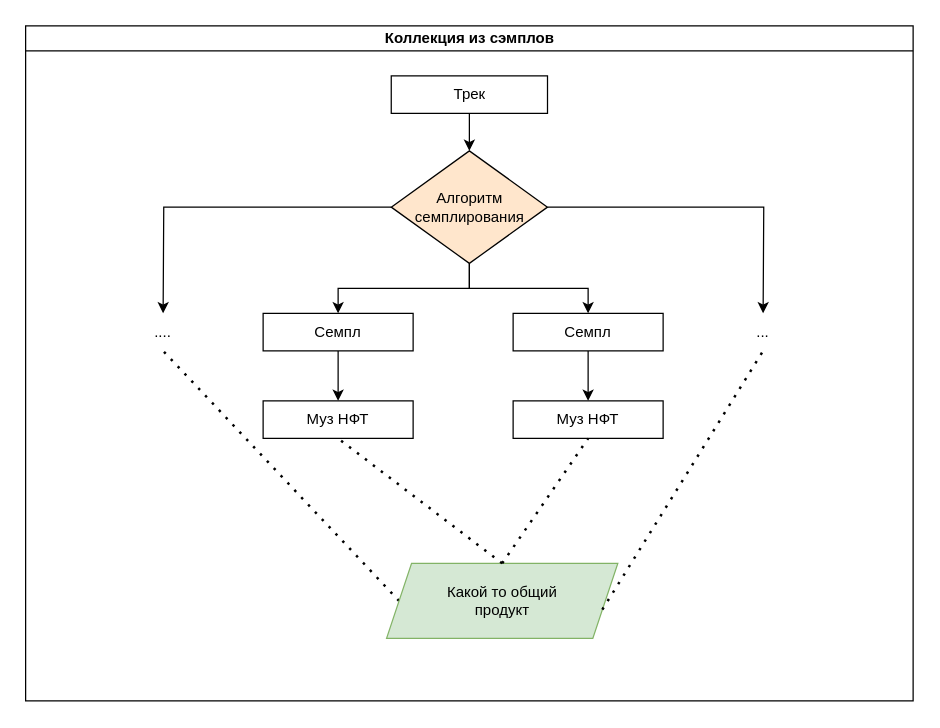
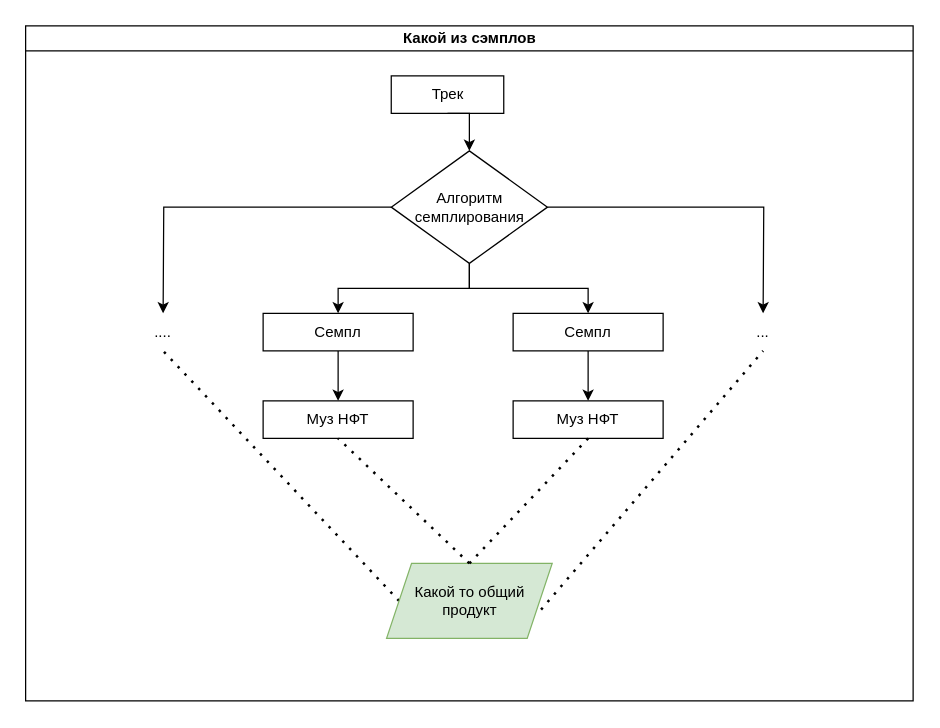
(470, 38) -> (470, 38)
(469, 94) -> (448, 94)
(469, 207) -> (469, 207)
(502, 601) -> (469, 601)
